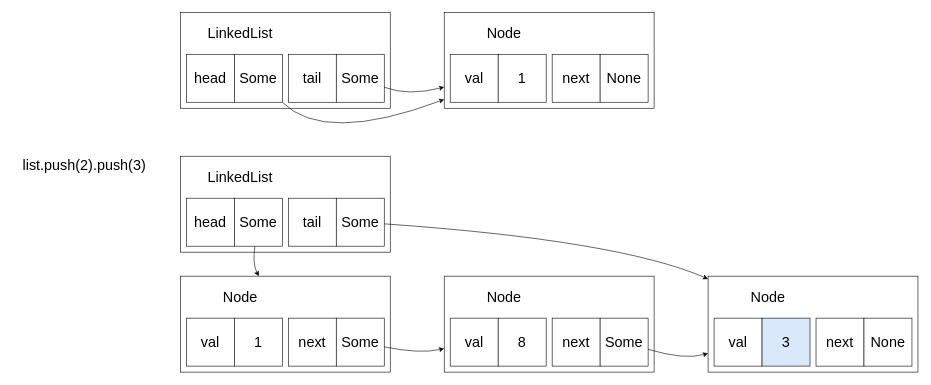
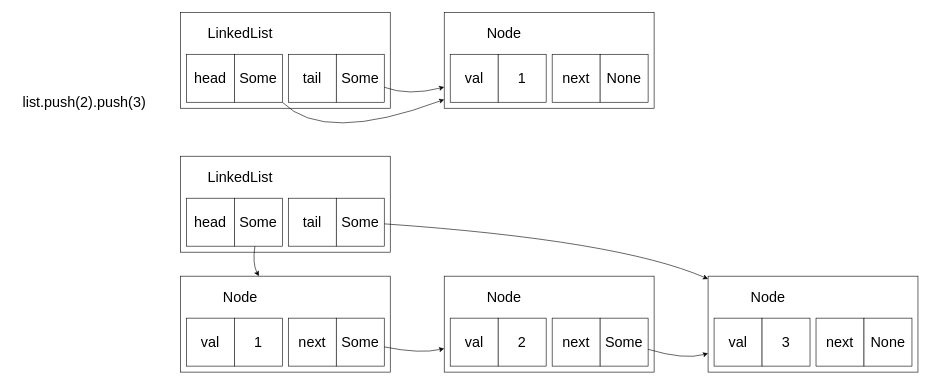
(84, 165) -> (84, 102)
(522, 342) -> (522, 342)
(786, 342) -> (786, 342)
